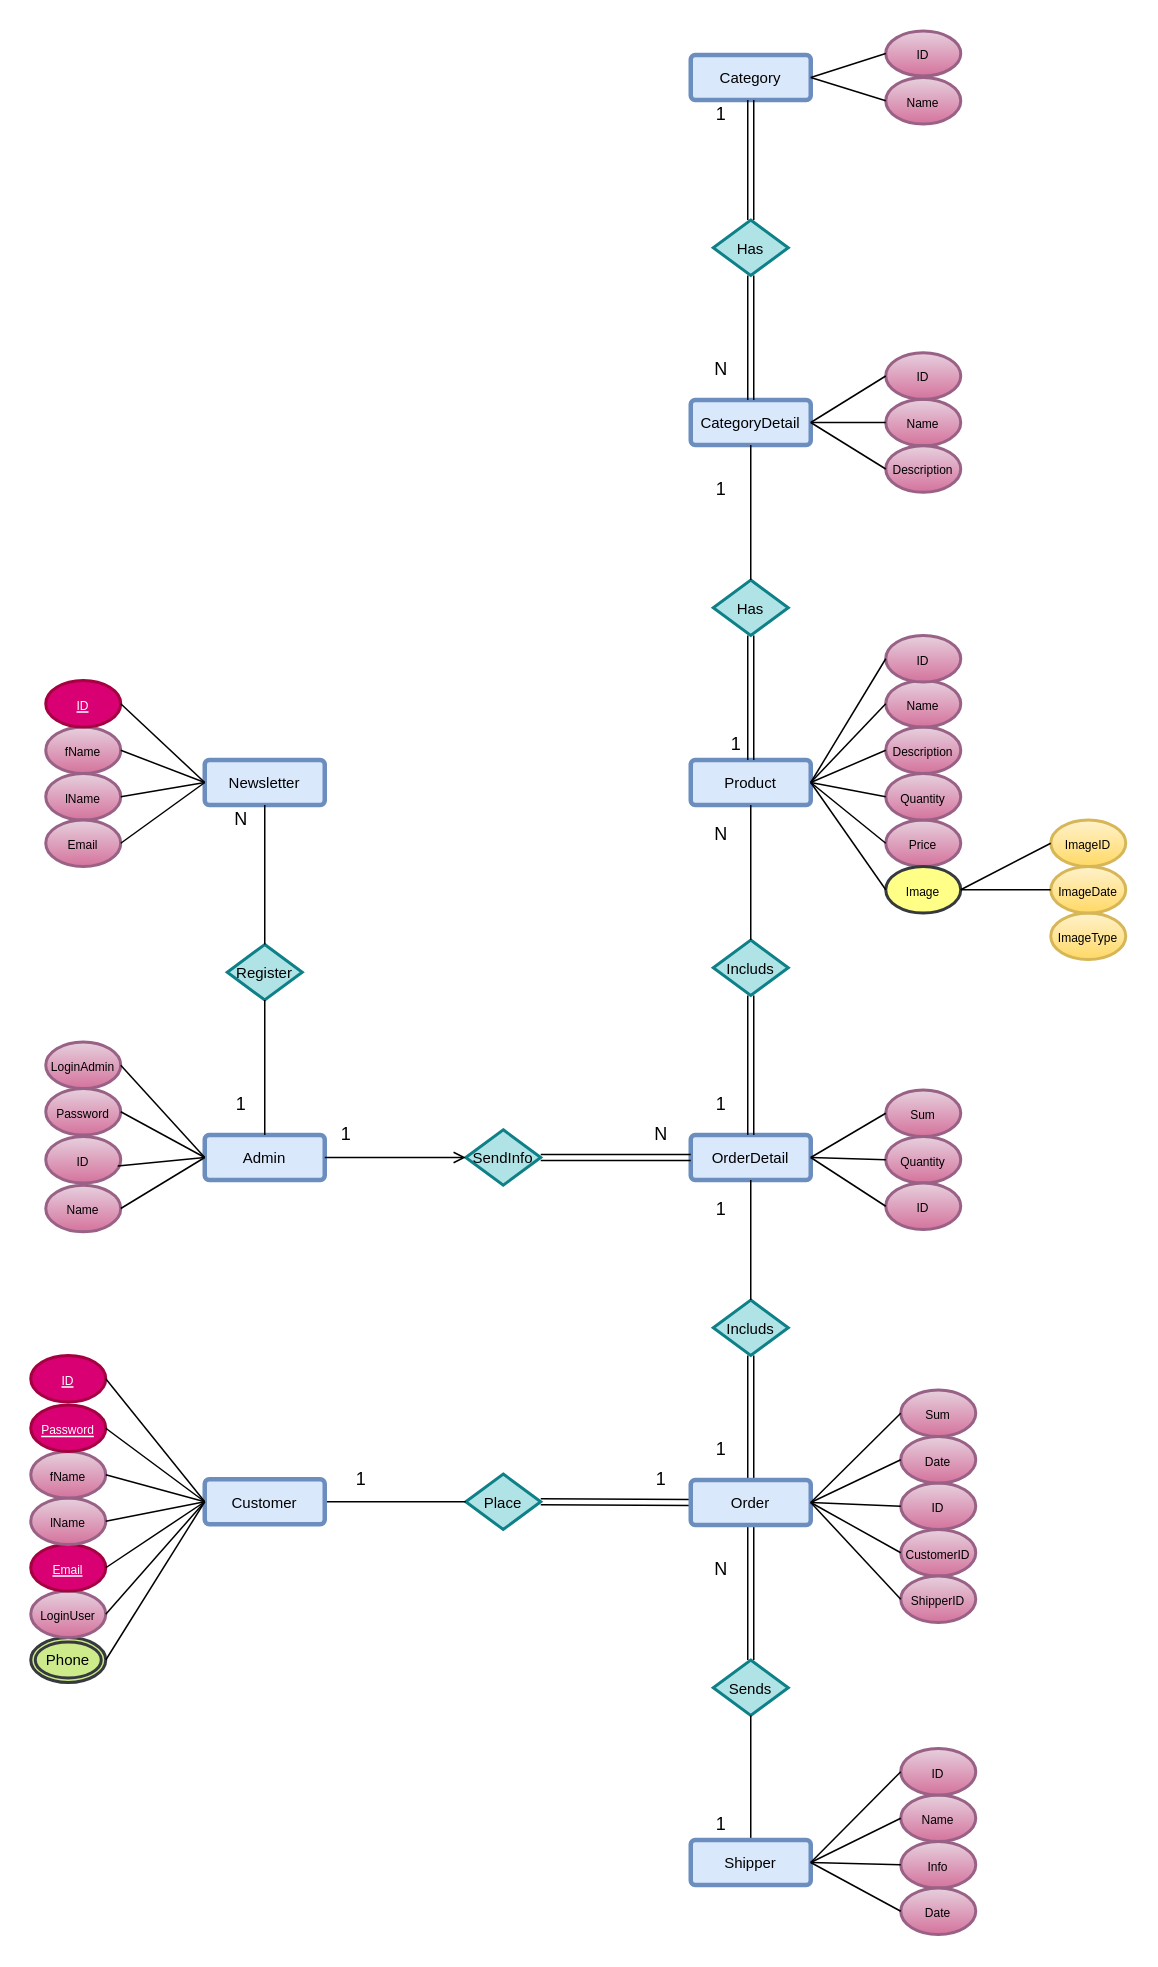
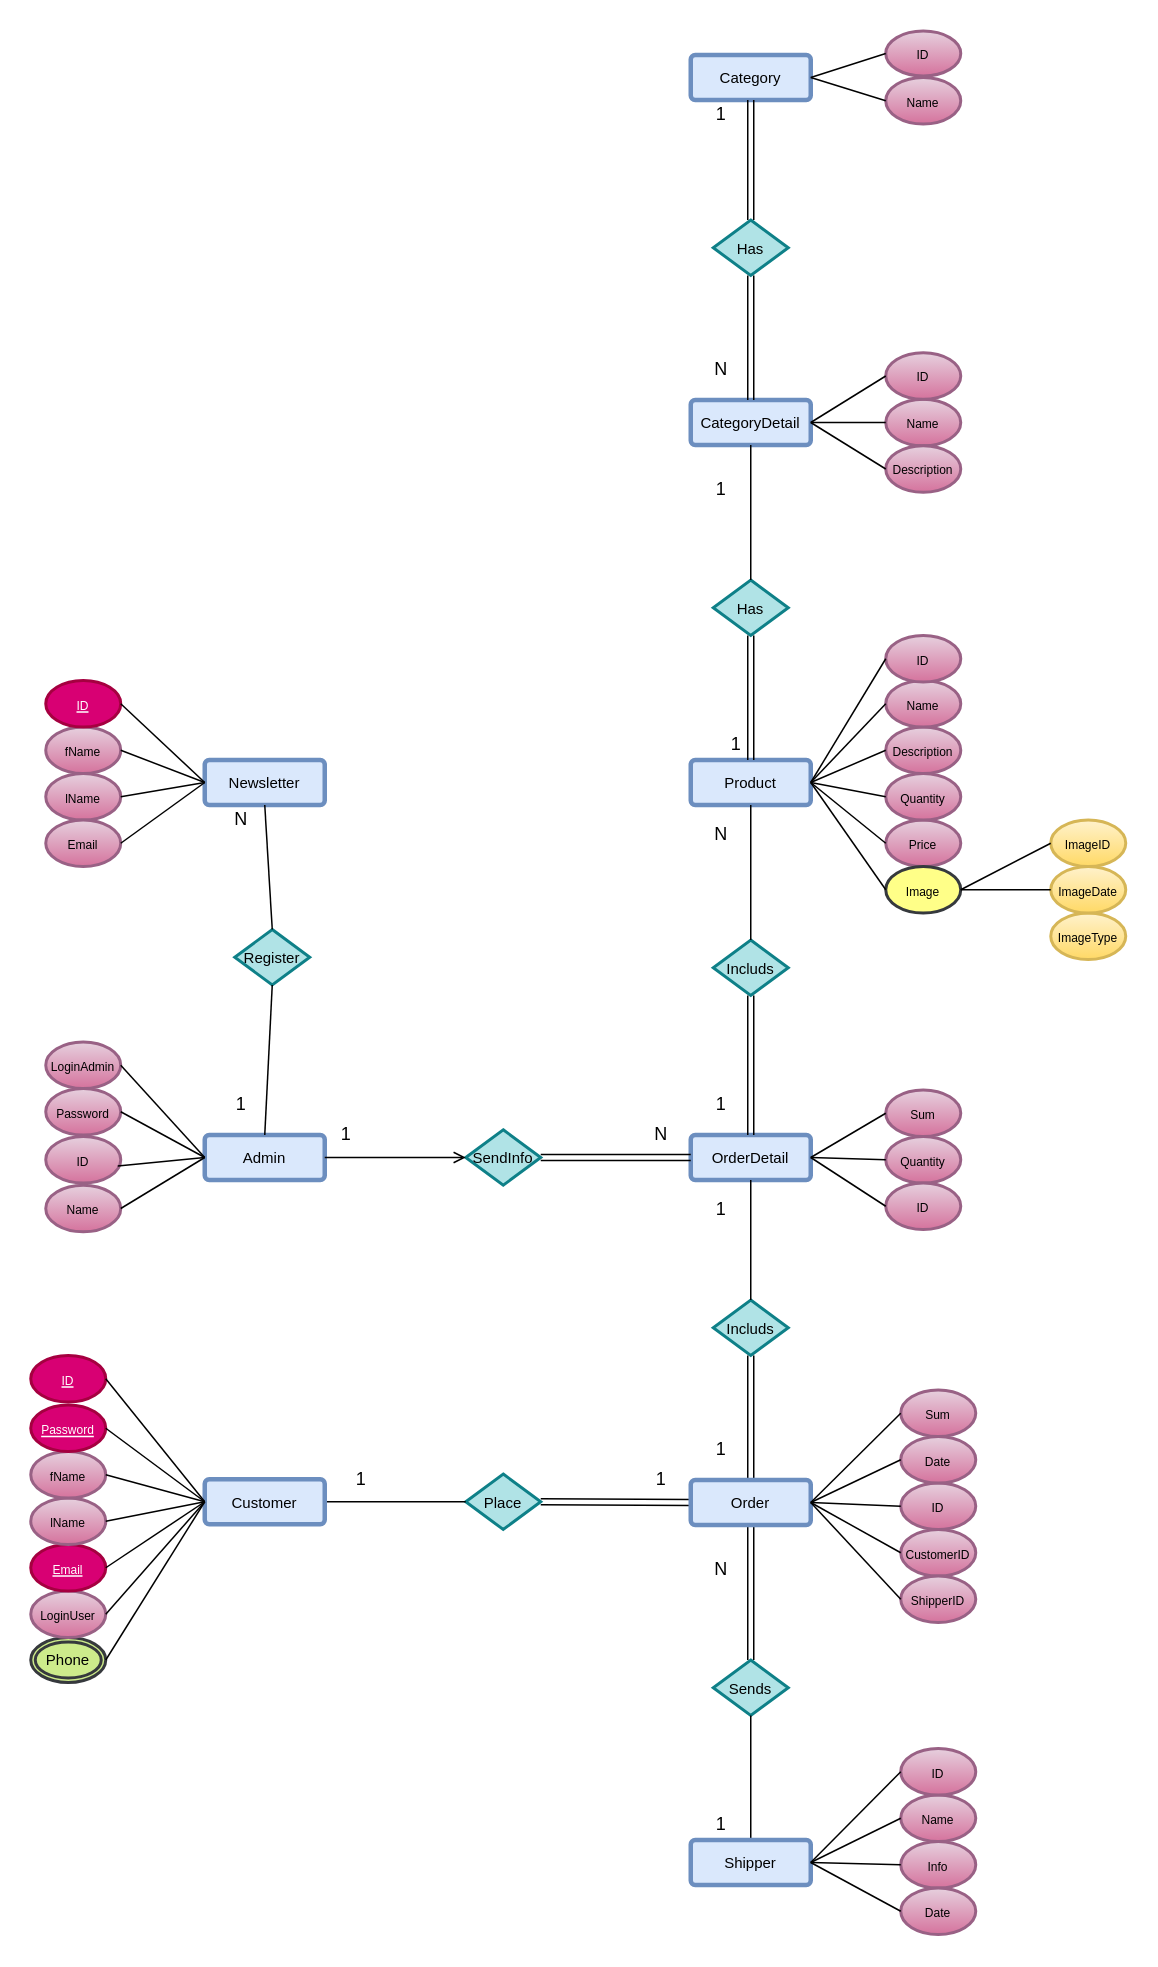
(265, 972) -> (272, 957)
